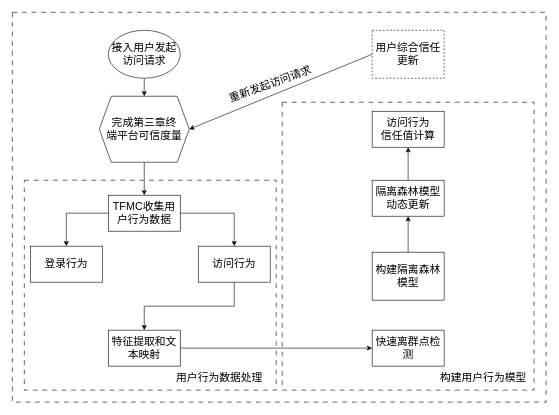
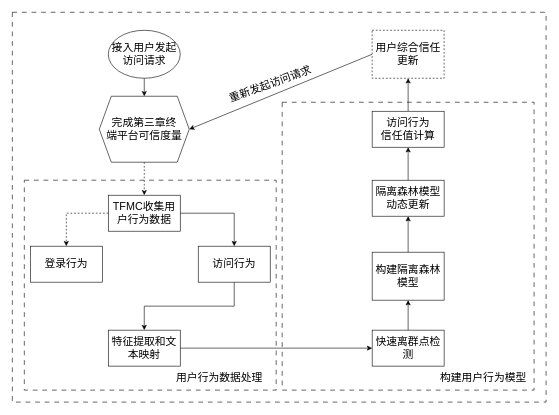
none -> (408, 83)
(144, 176) -> (144, 176)
(72, 213) -> (72, 213)
none -> (408, 305)
